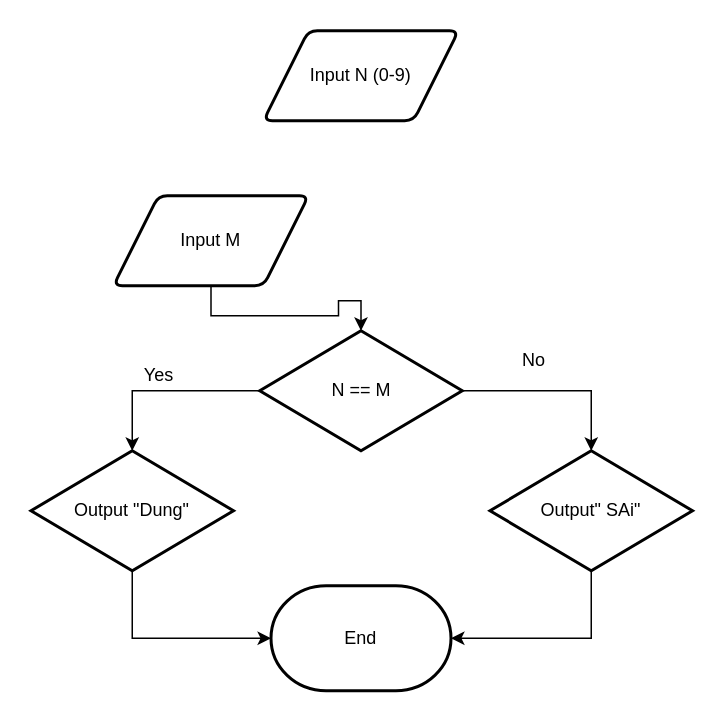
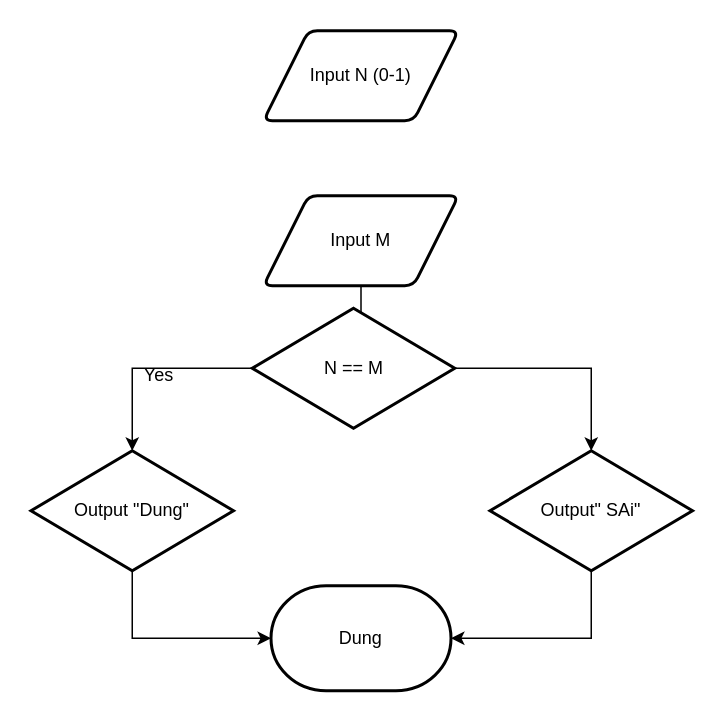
(361, 76) -> (361, 76)
(211, 241) -> (361, 241)
(533, 361) -> none
(361, 391) -> (353, 368)
(361, 638) -> (361, 638)
